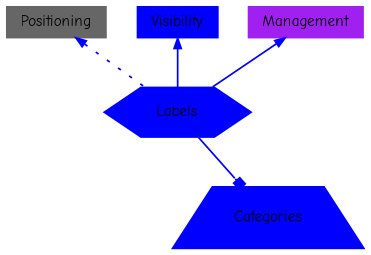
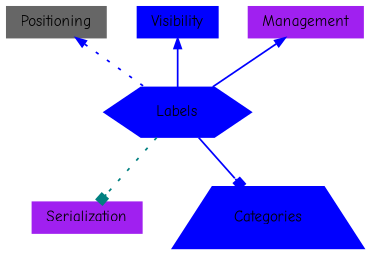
none -> (87, 218)
